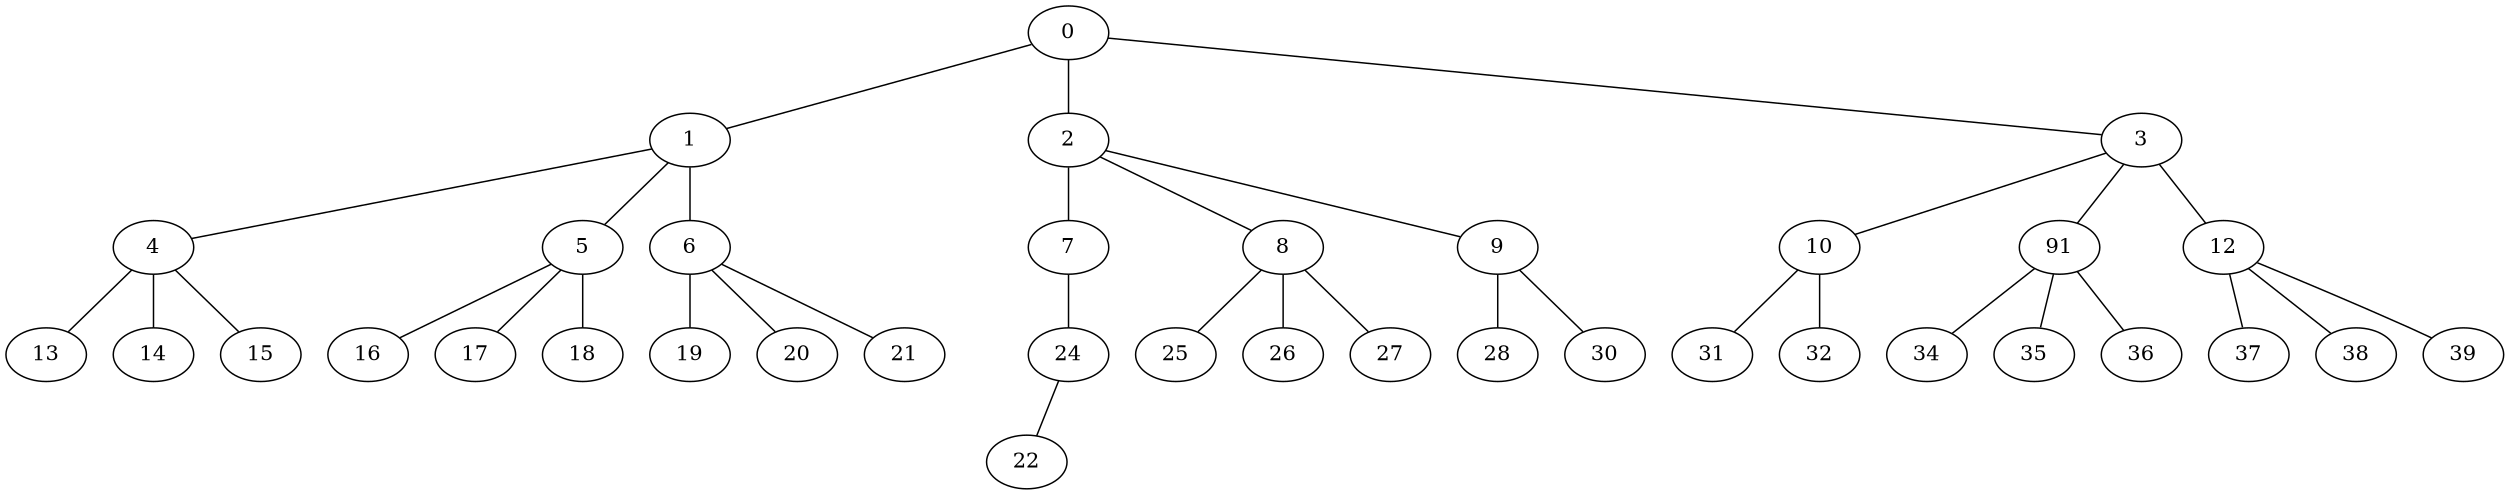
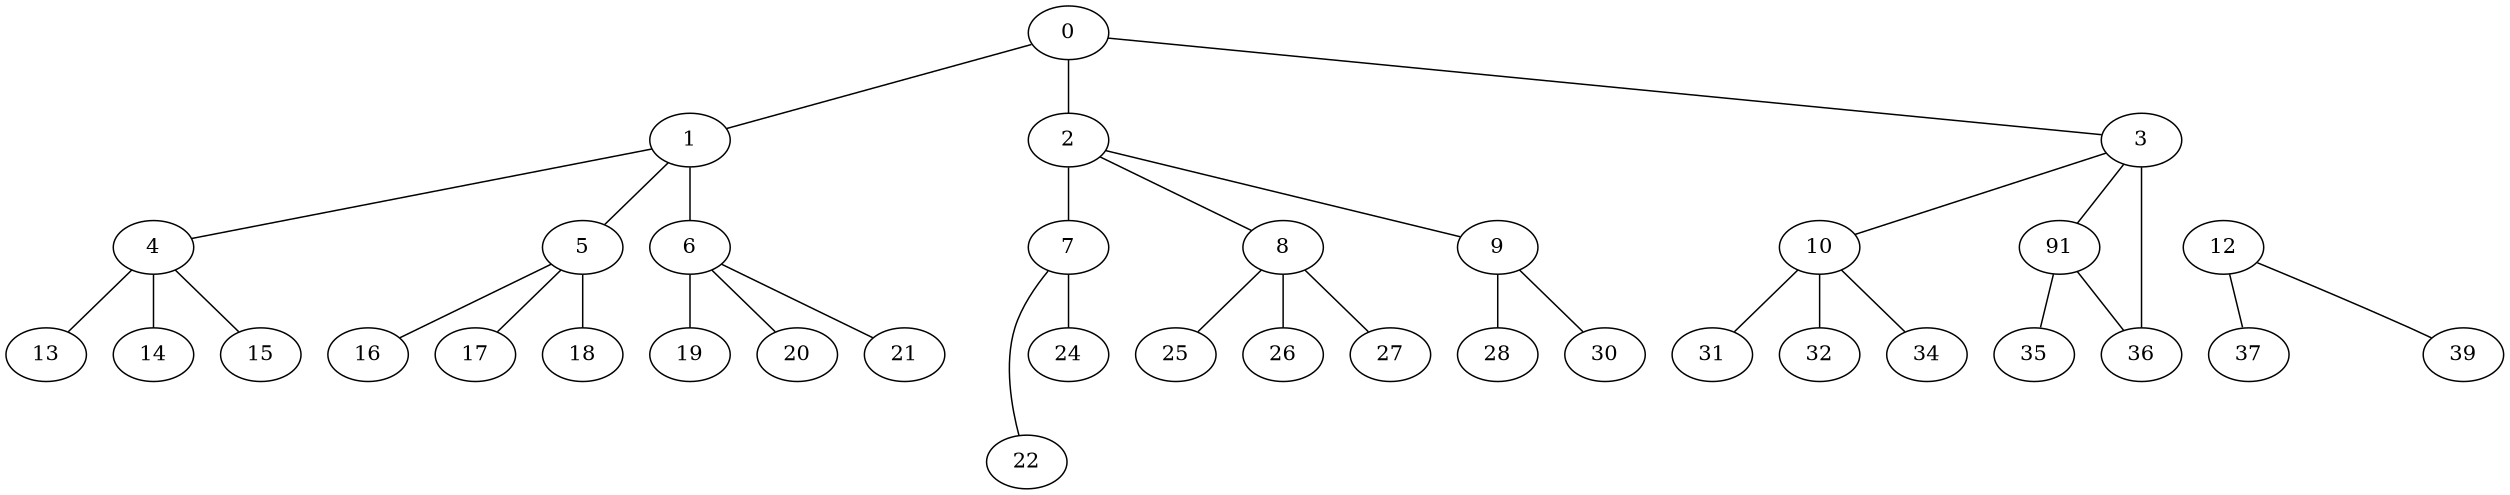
(2183, 194) -> (2142, 247)
(1993, 301) -> (1873, 301)
(2356, 355) -> none
(1048, 408) -> (1011, 349)
